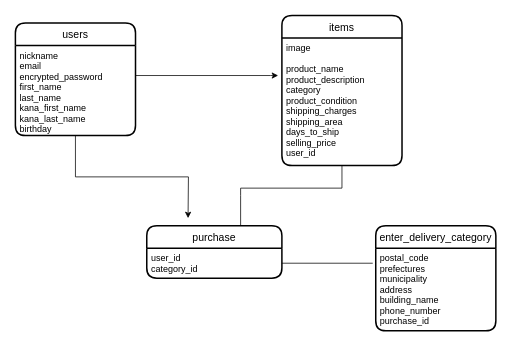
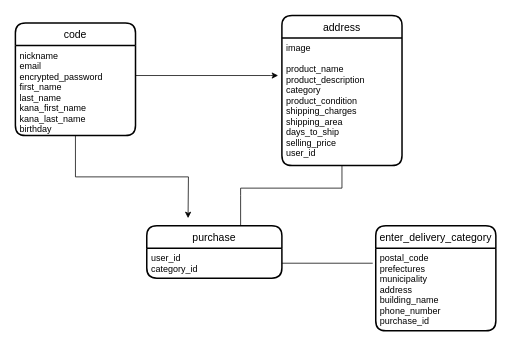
(341, 27) -> (341, 27)
(75, 35) -> (75, 35)
